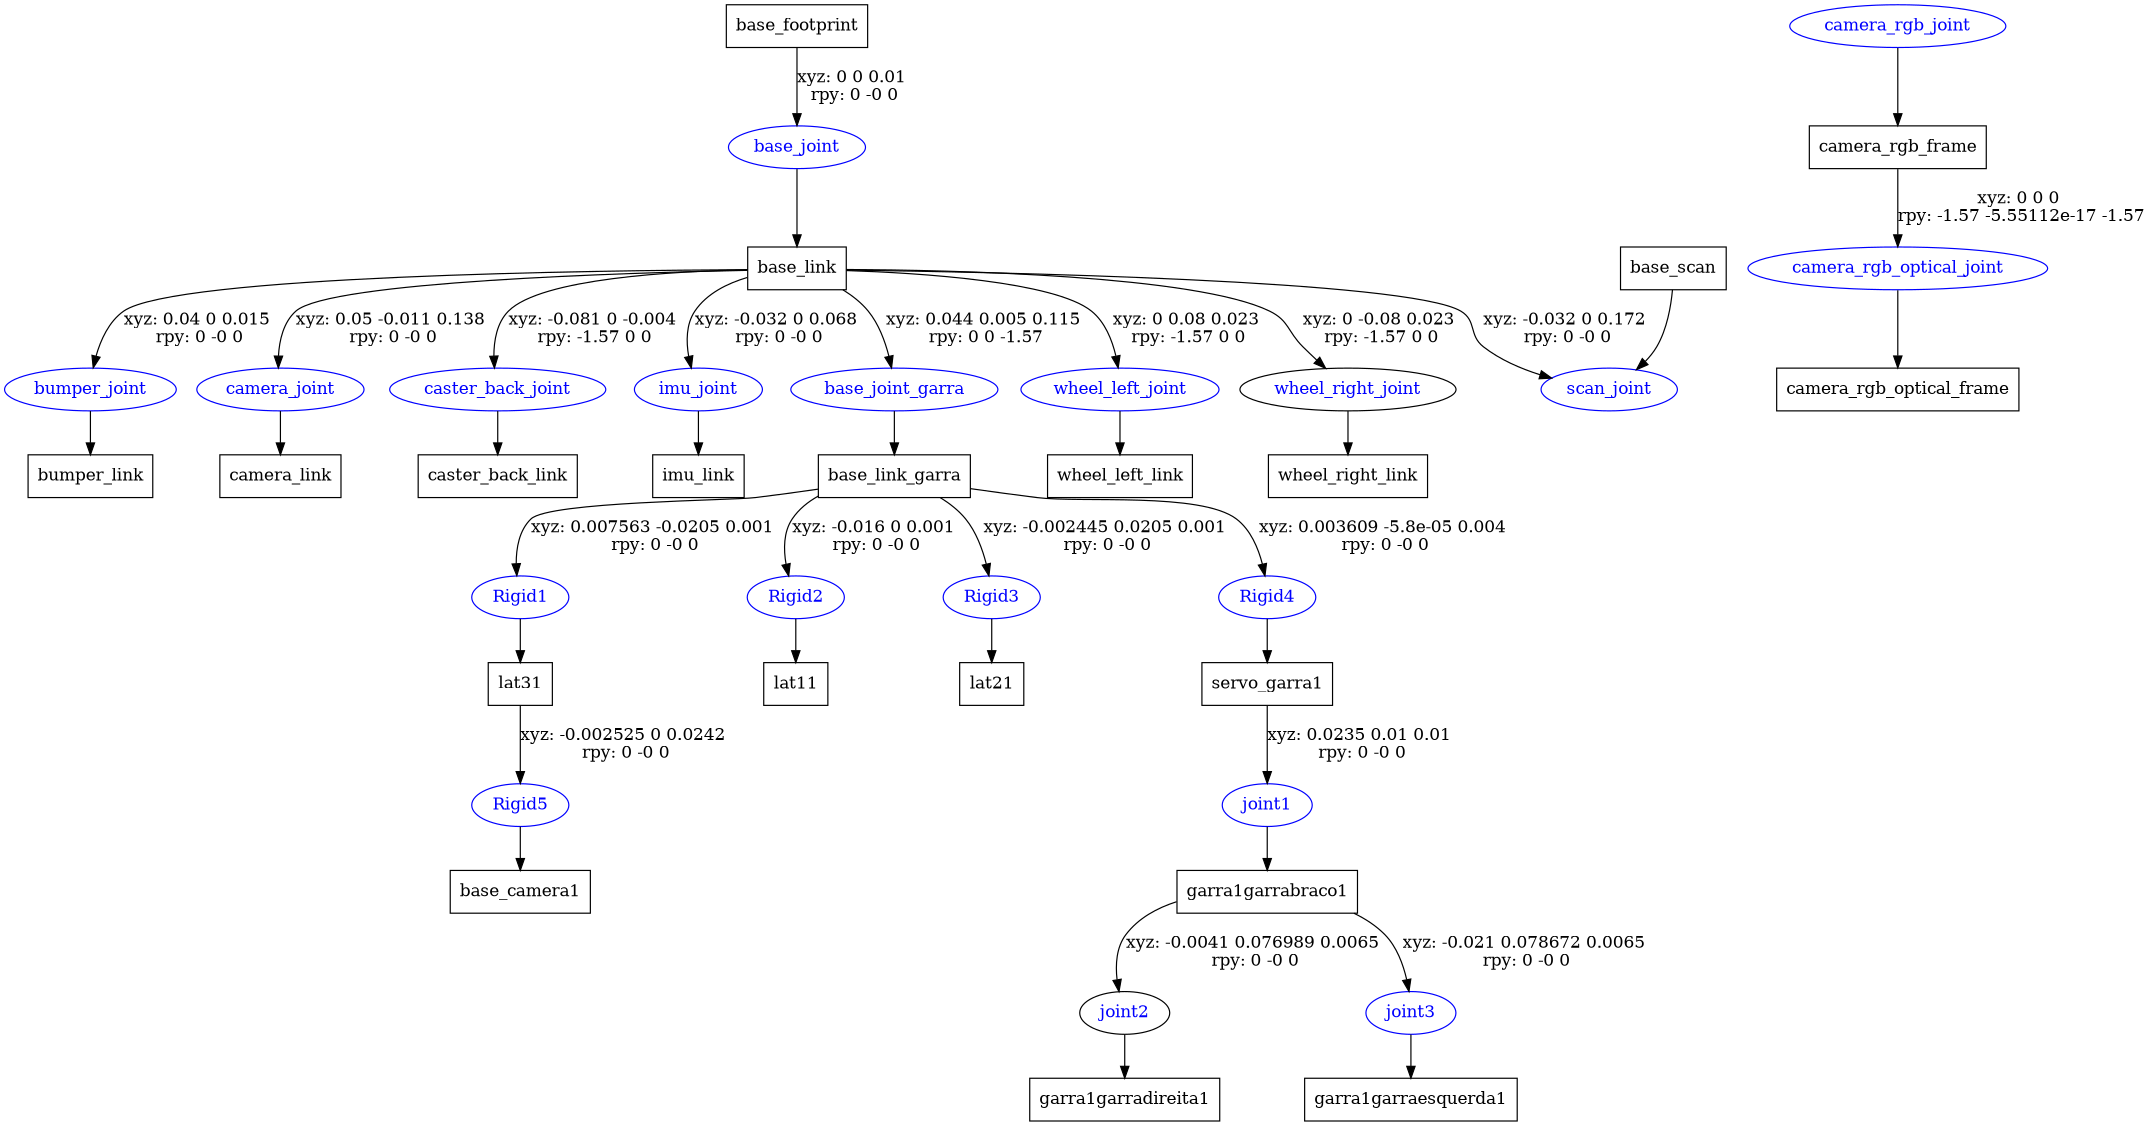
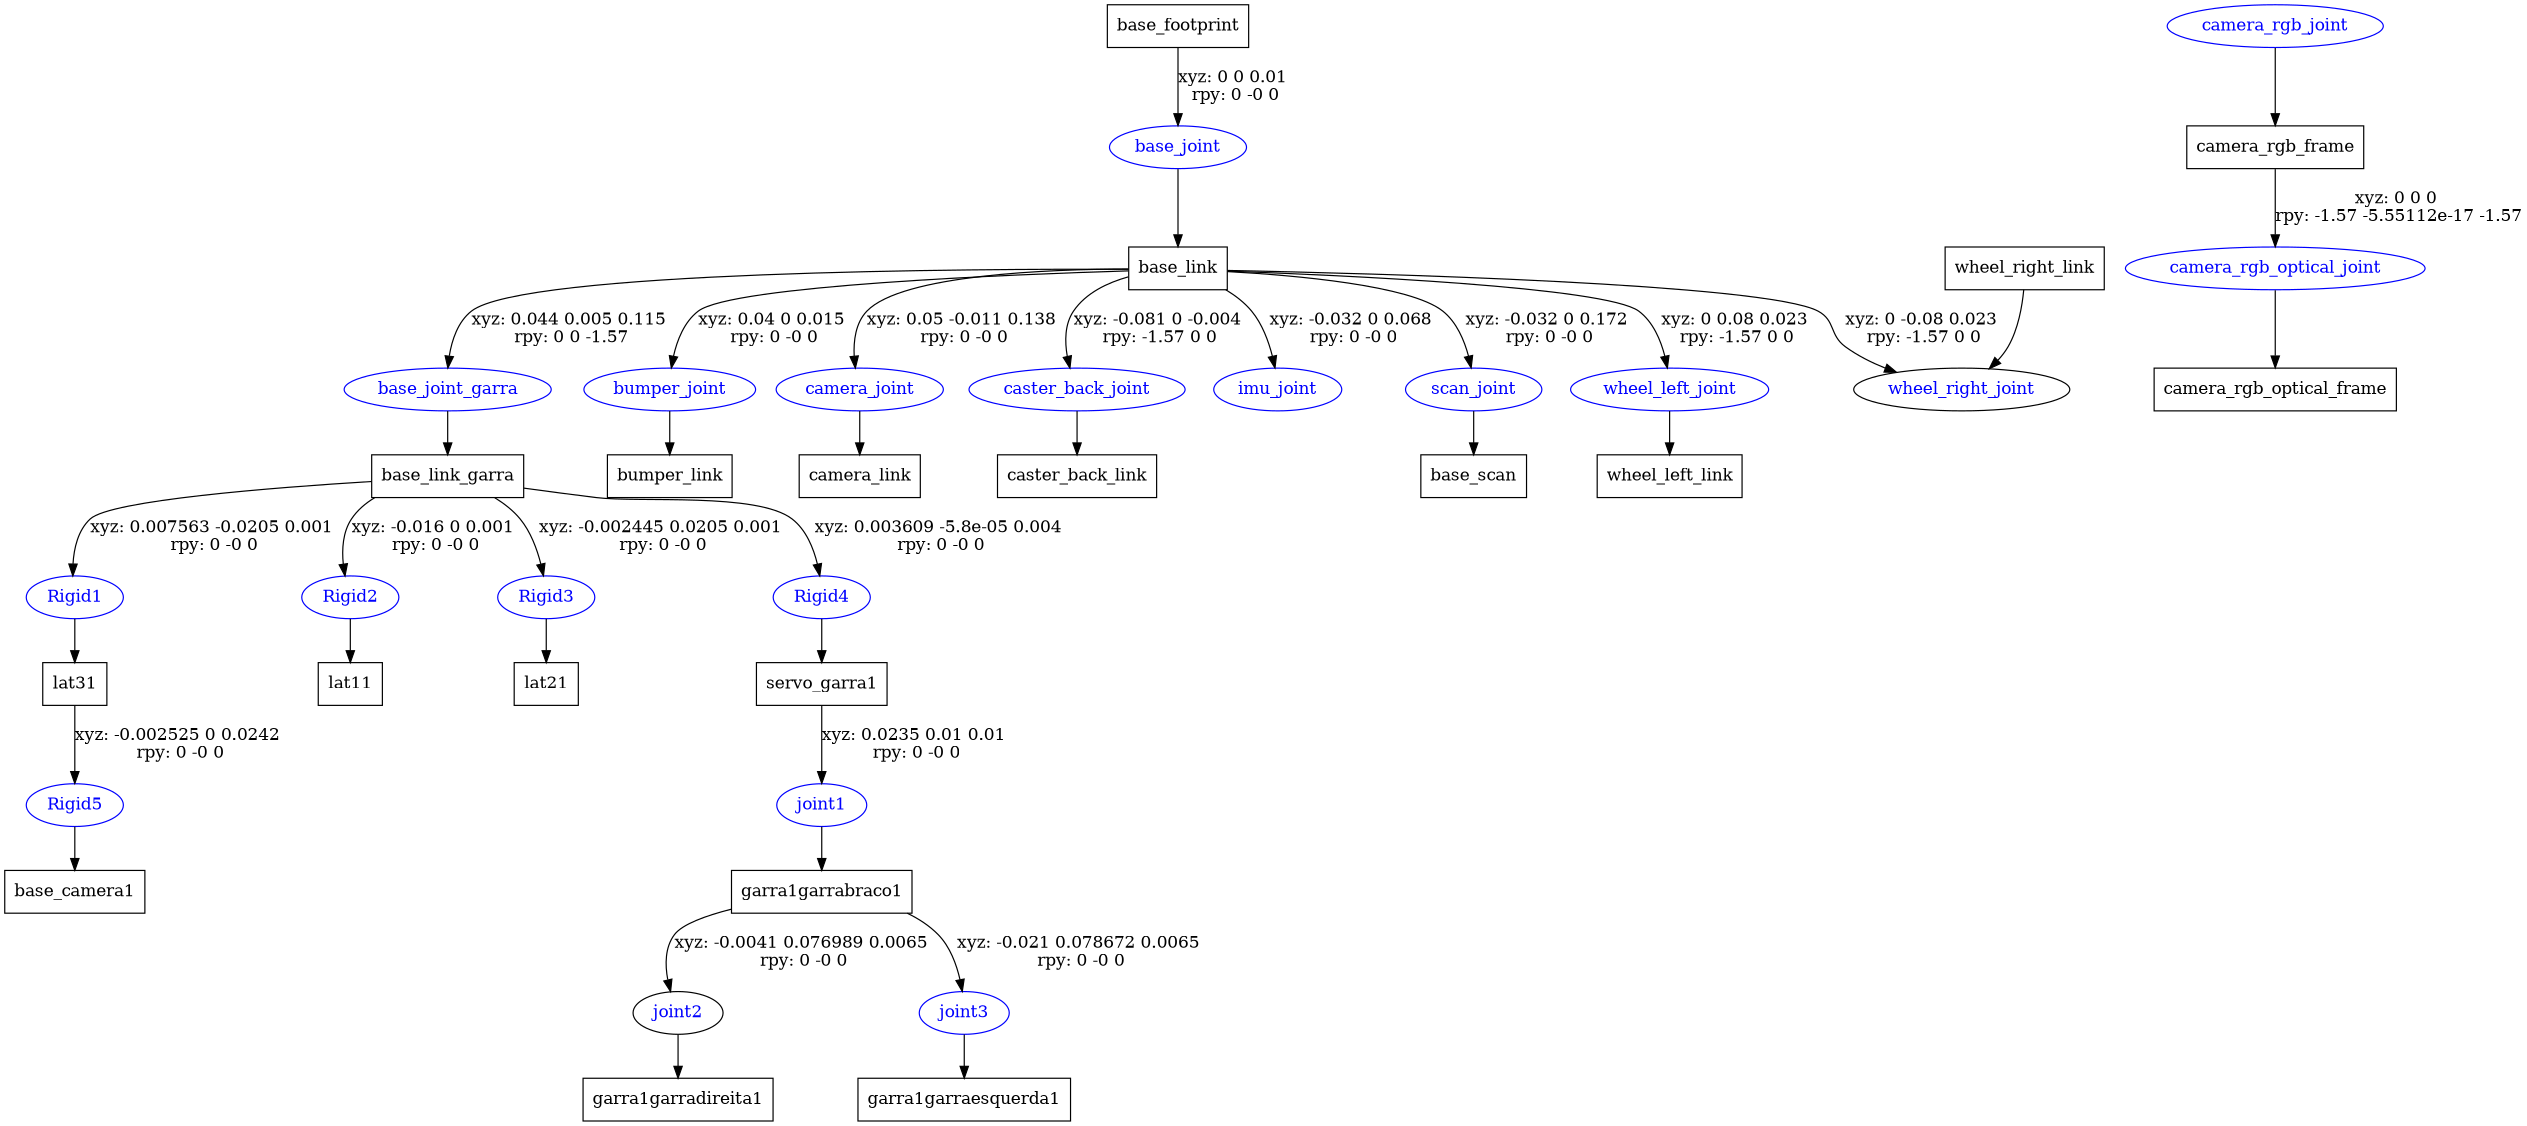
(1665, 328) -> (1474, 427)
(1348, 427) -> (2016, 327)
(698, 476) -> none
